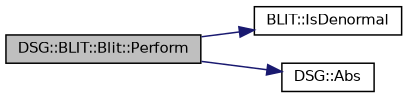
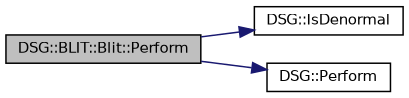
(328, 21) -> (329, 21)
(328, 77) -> (329, 77)
